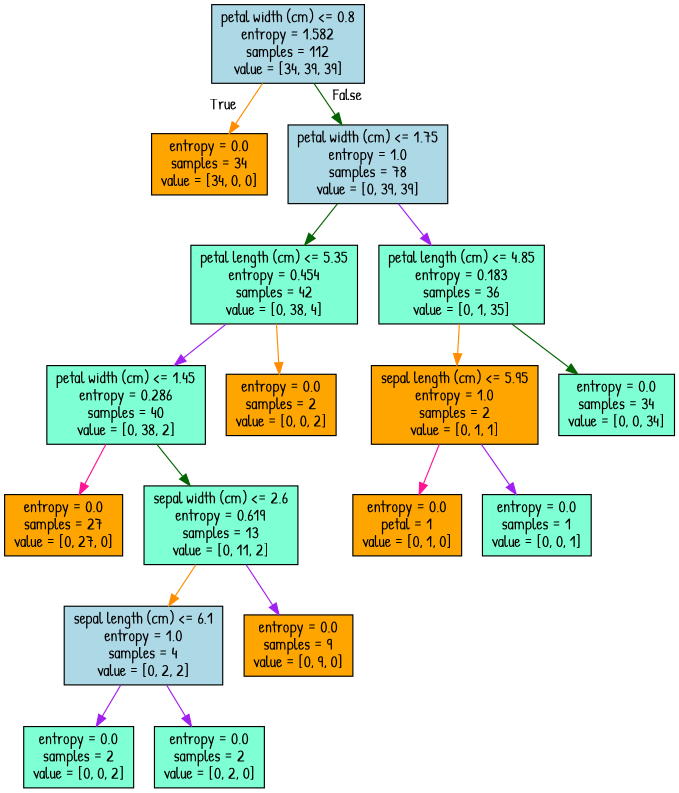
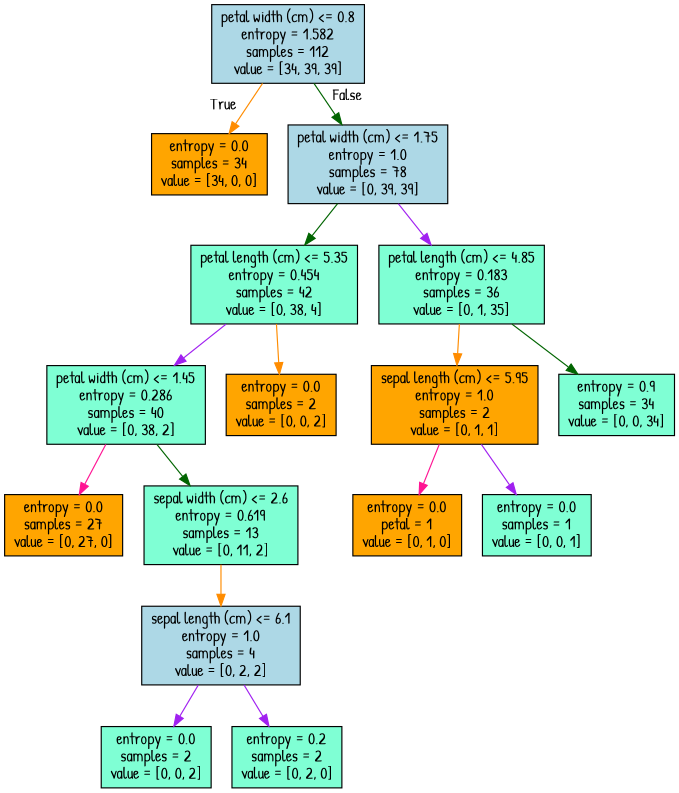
(617, 405) -> (617, 405)
(298, 646) -> none
(209, 757) -> (287, 757)
